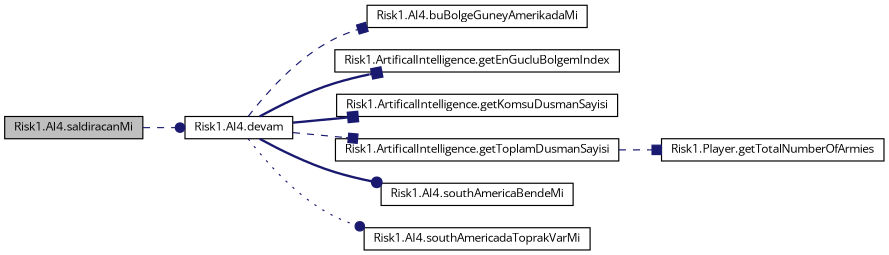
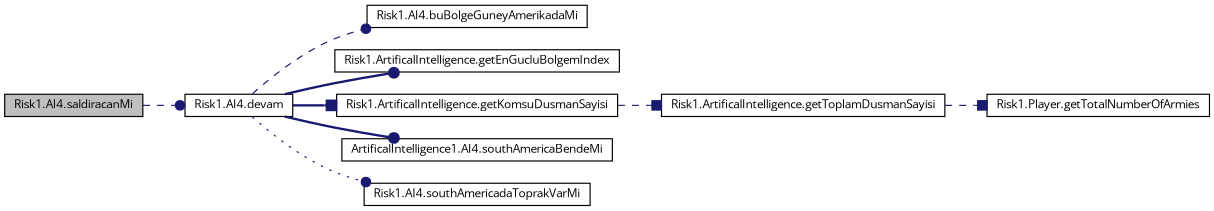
(296, 65) -> (303, 55)
(313, 91) -> (337, 83)
(319, 135) -> (634, 105)
(477, 194) -> (477, 150)
